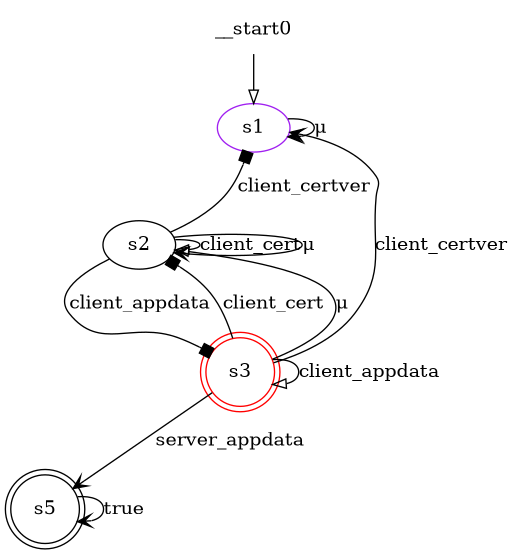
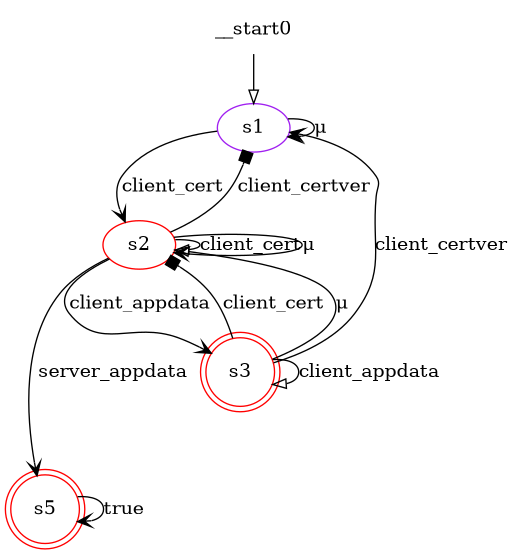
none -> (149, 152)
(139, 245) -> (139, 245)
(94, 331) -> (94, 331)
(148, 437) -> (35, 345)
(45, 509) -> (45, 509)
